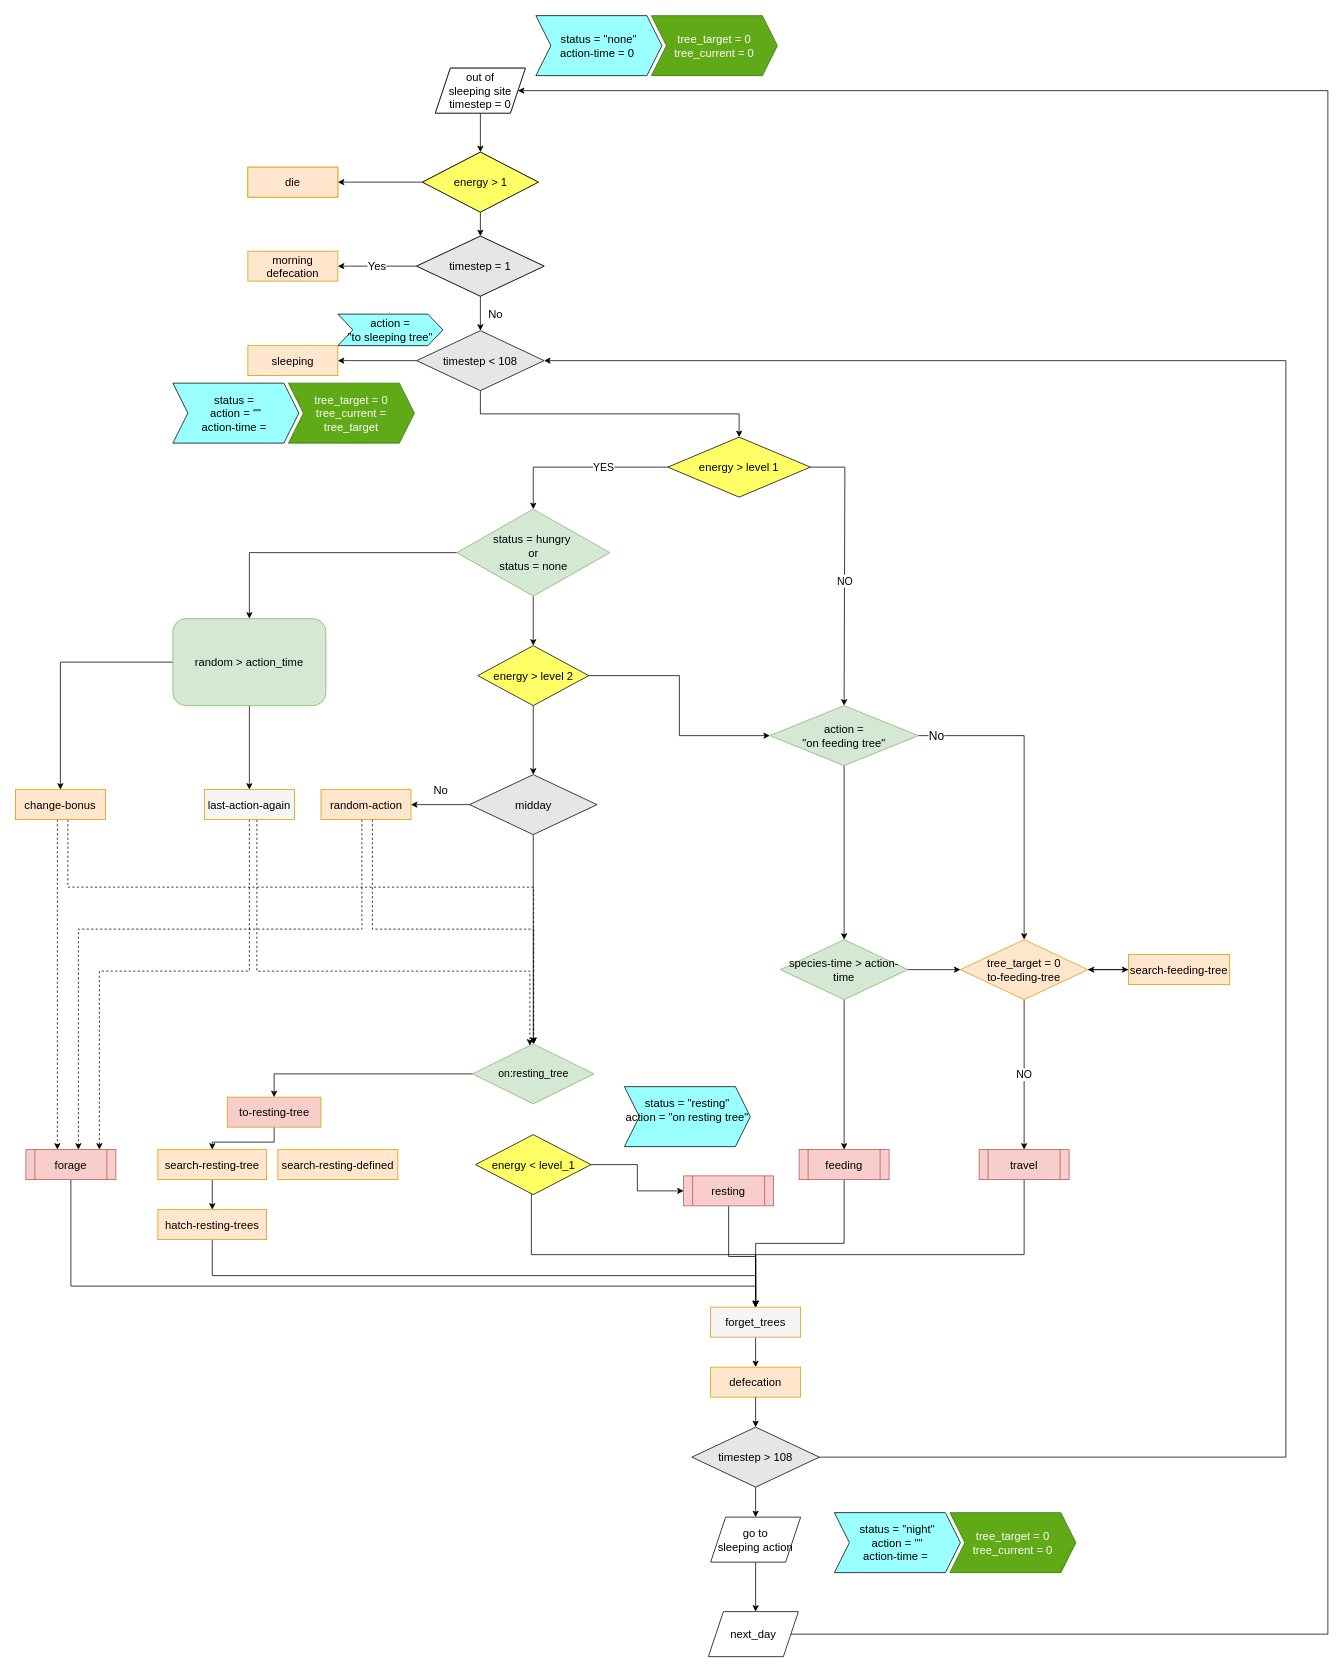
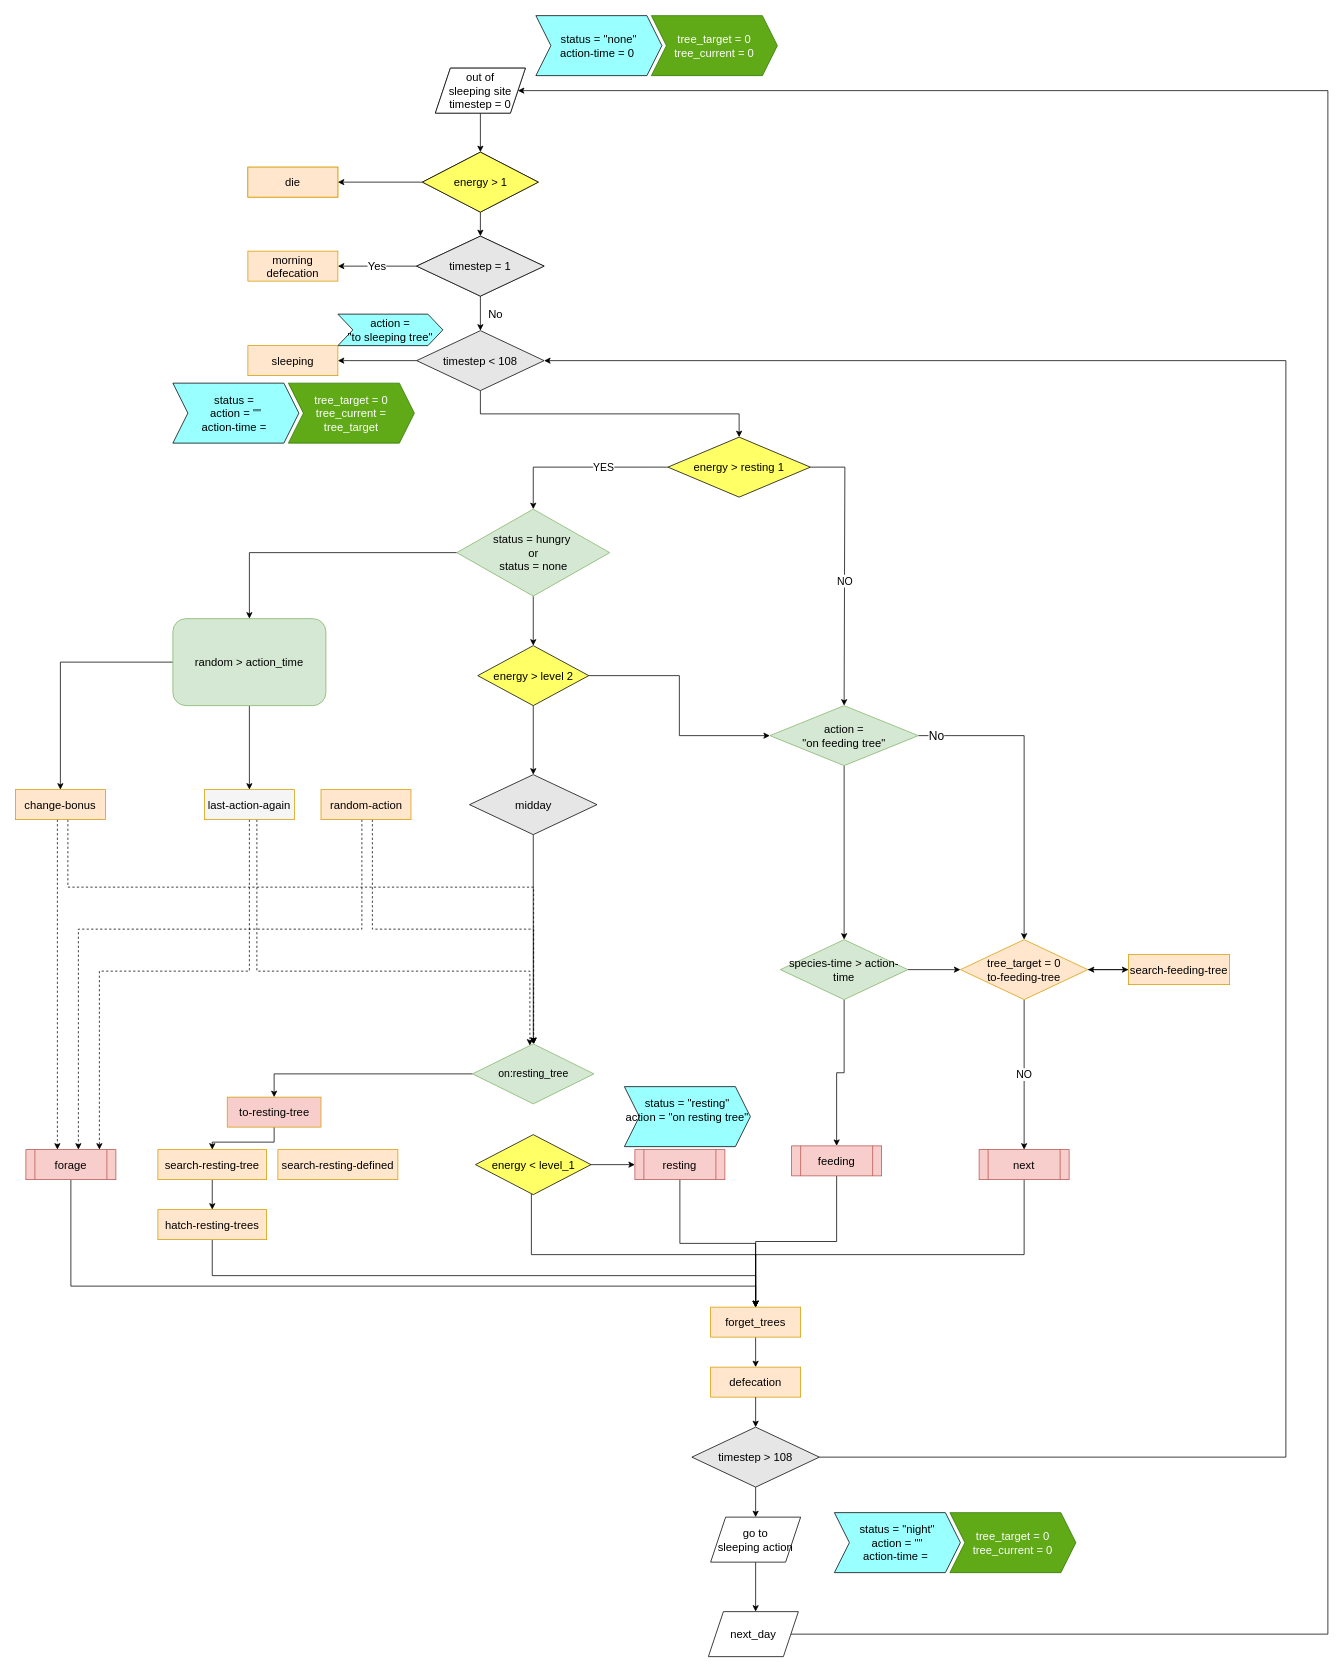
(739, 467) -> (739, 467)
(443, 804) -> none
(844, 1164) -> (837, 1161)
(1024, 1164) -> (1024, 1164)
(729, 1191) -> (680, 1164)
(756, 1322) -> (756, 1322)
